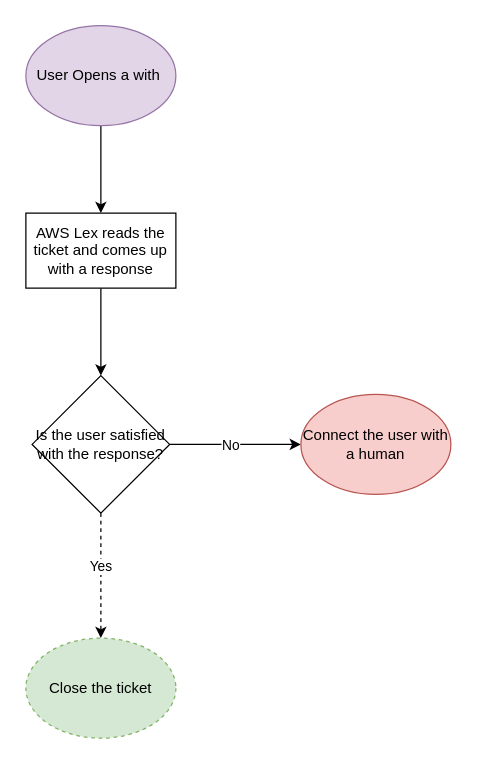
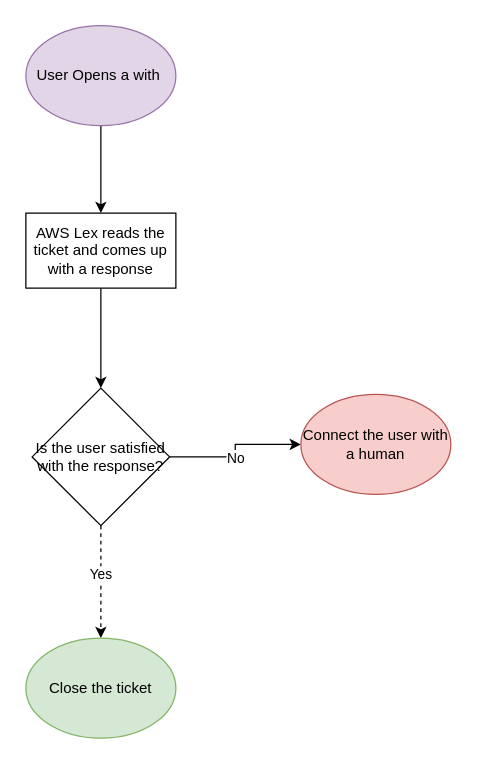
(101, 444) -> (101, 457)
(101, 688) -> (101, 688)
